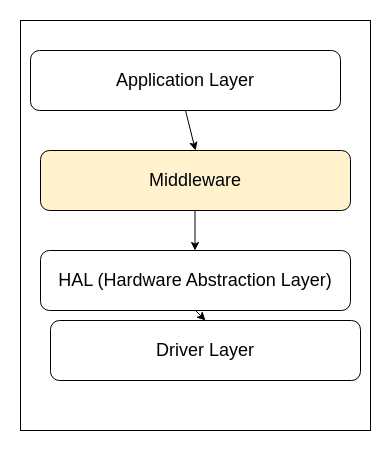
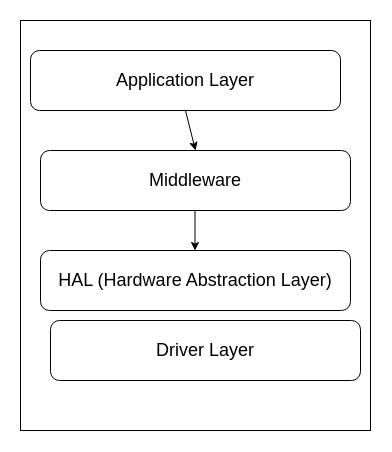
(196, 181) -> (196, 181)
(198, 313) -> none
